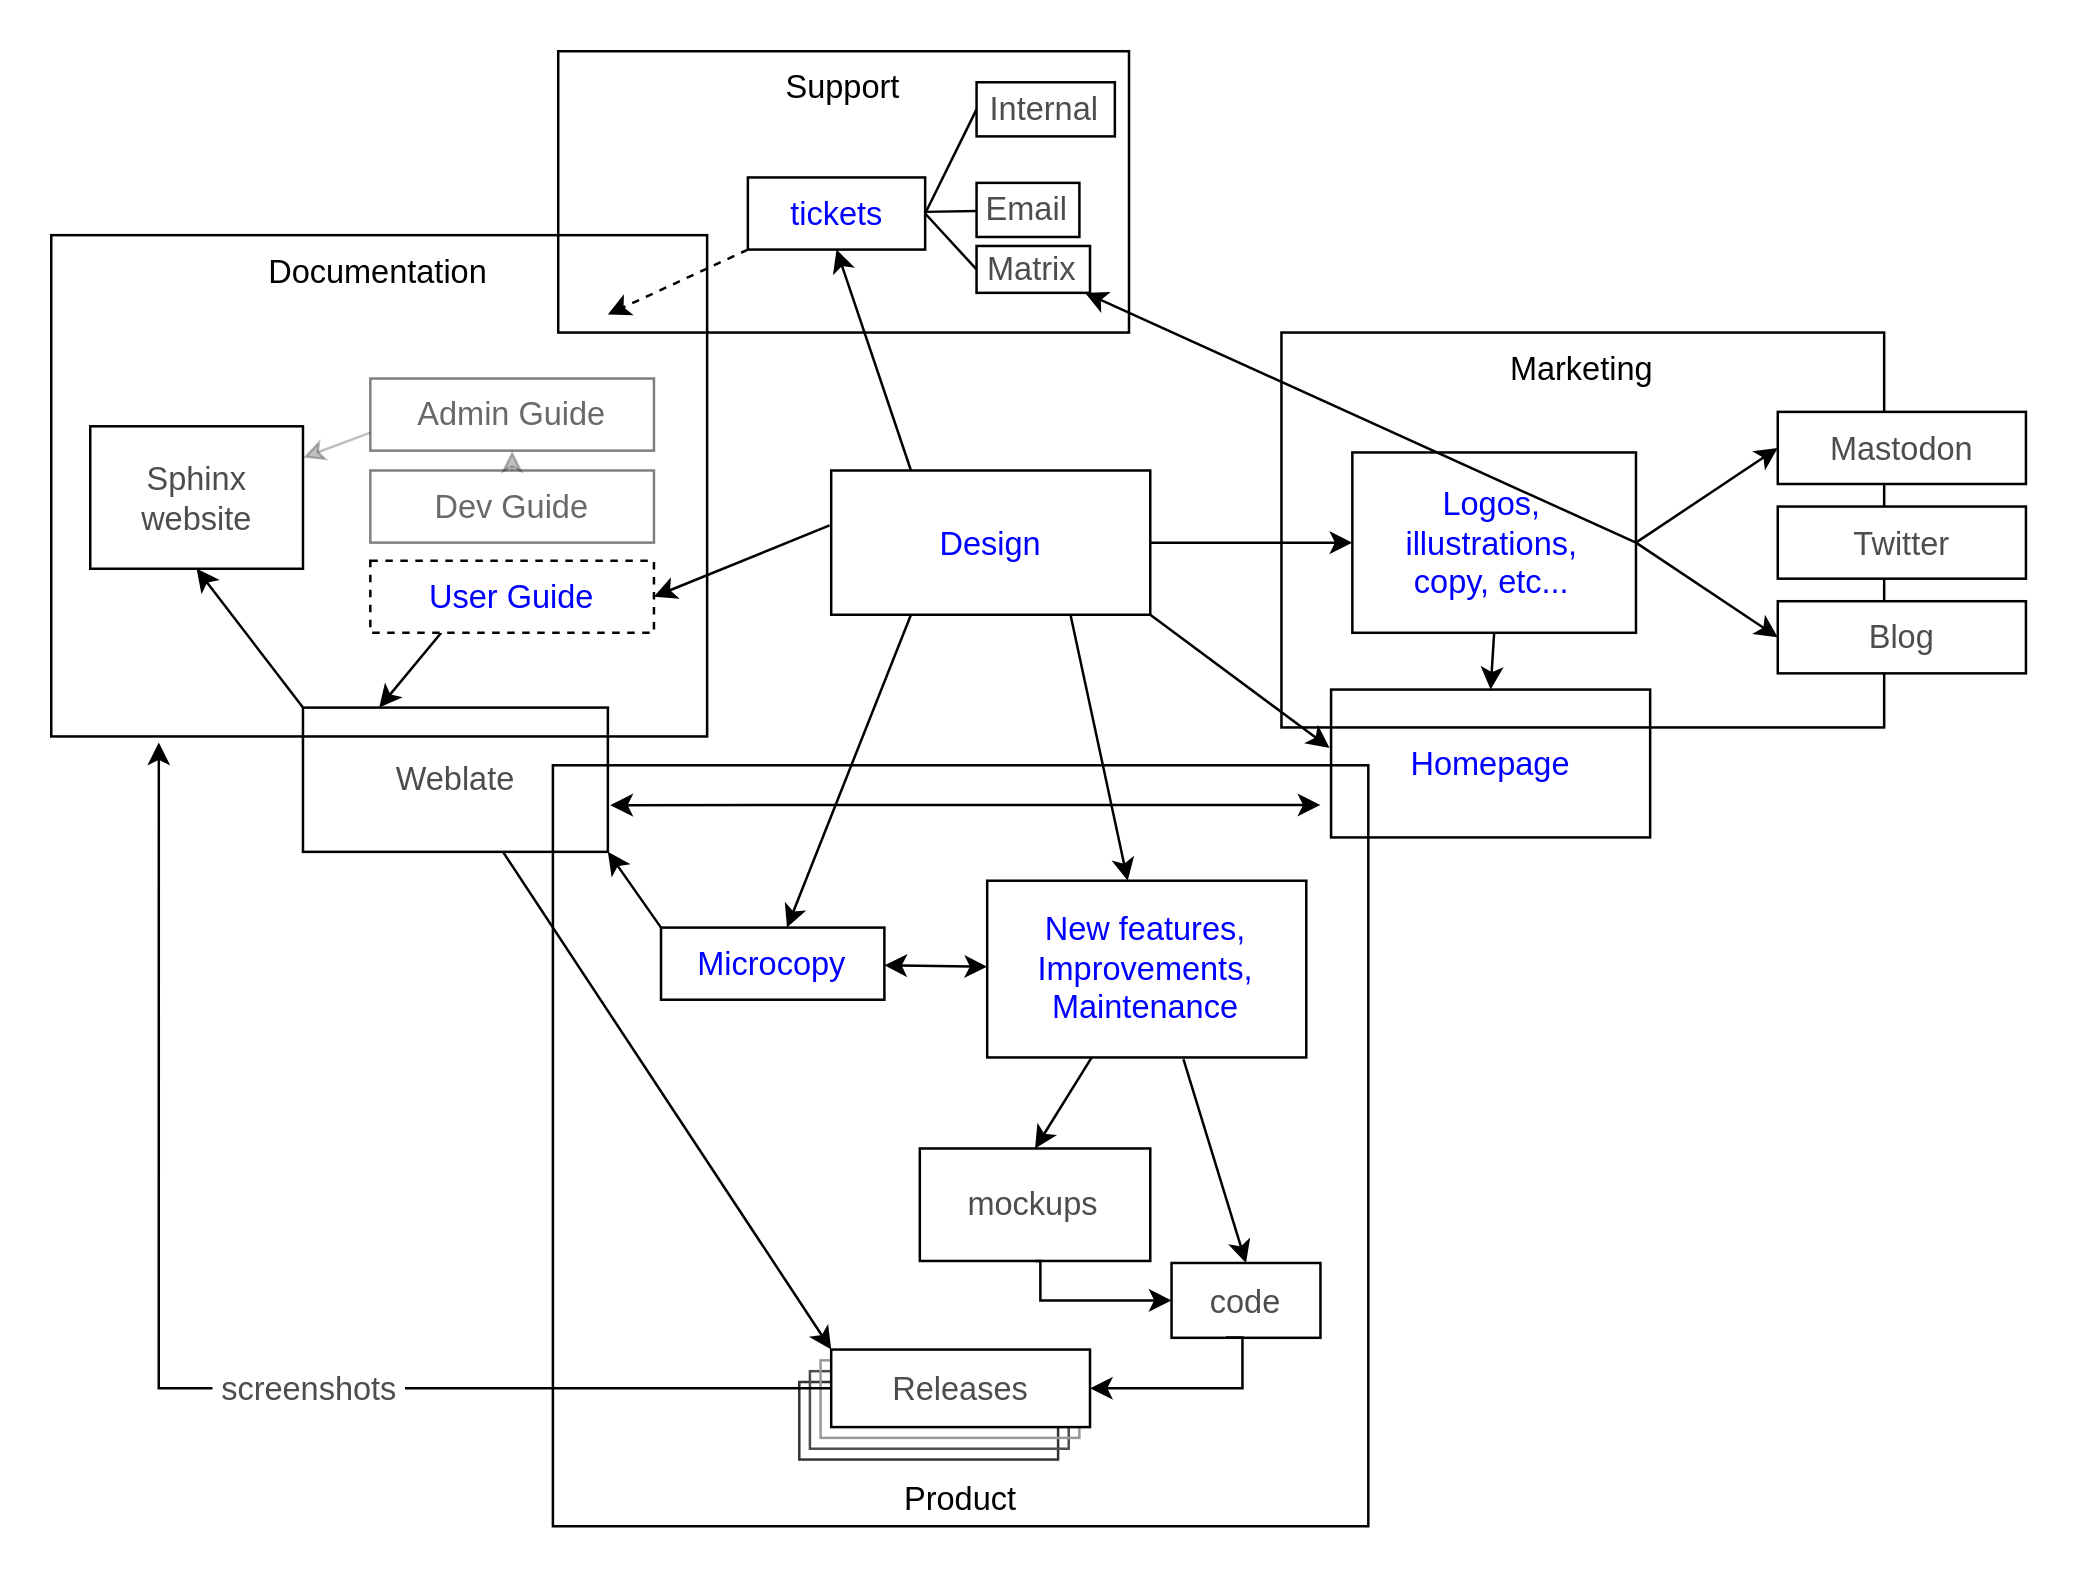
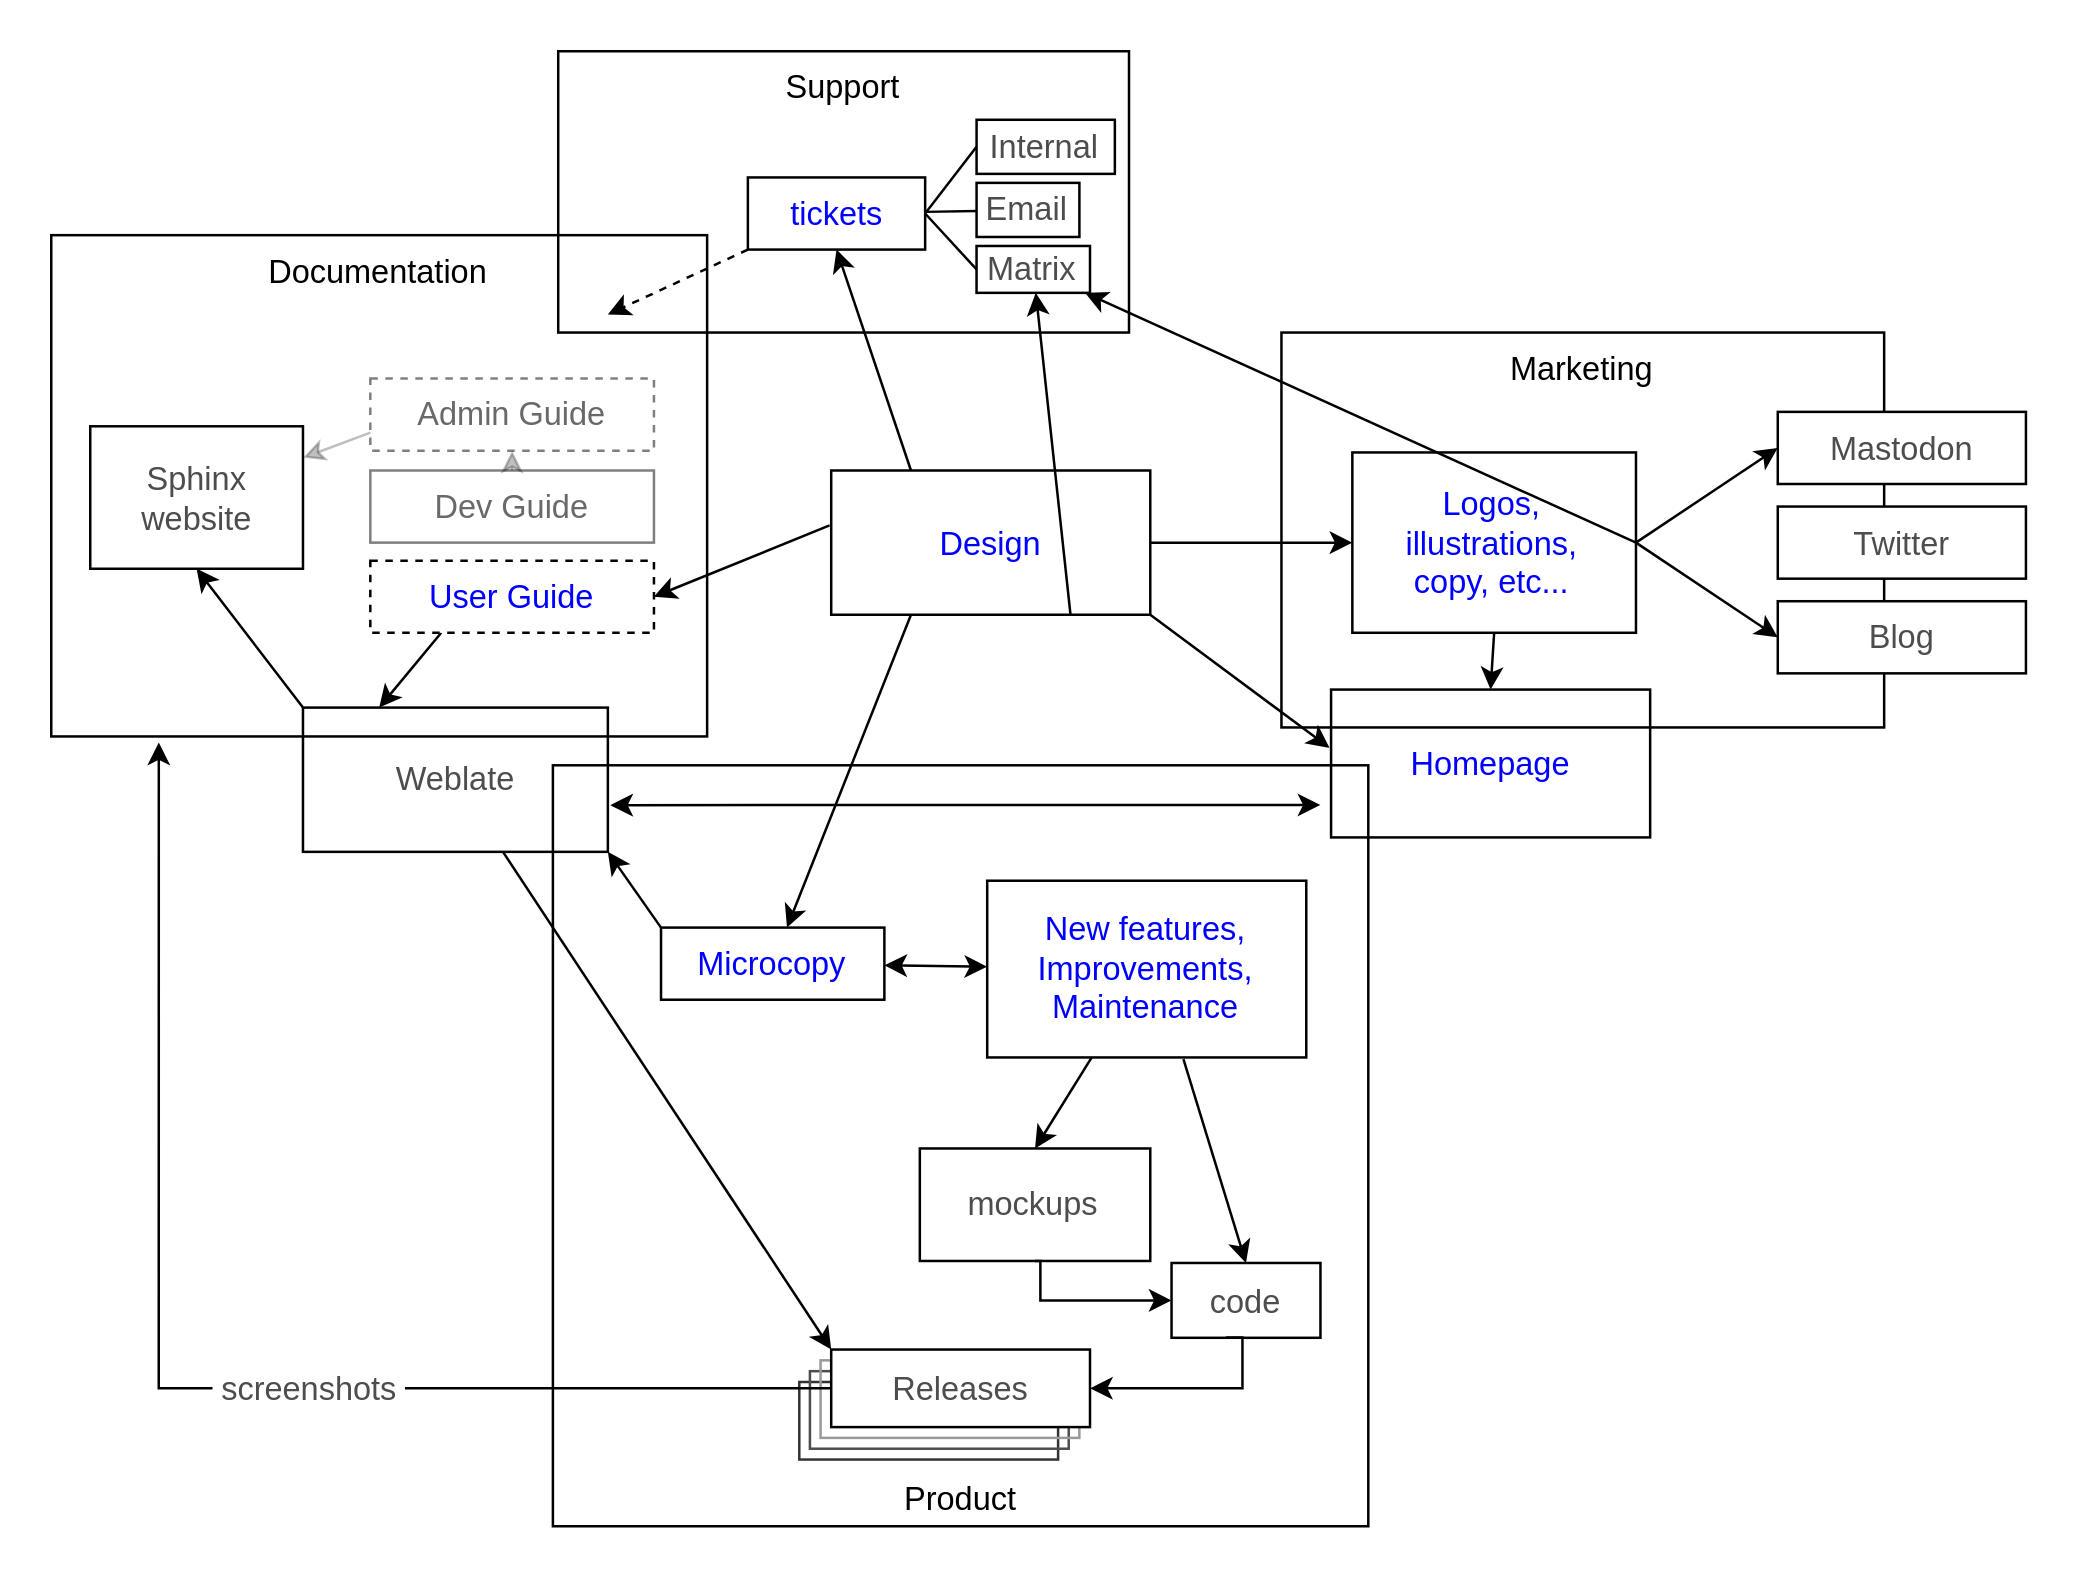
(1046, 109) -> (1046, 147)
(512, 415) -> (512, 415)
(1090, 707) -> (1054, 462)
